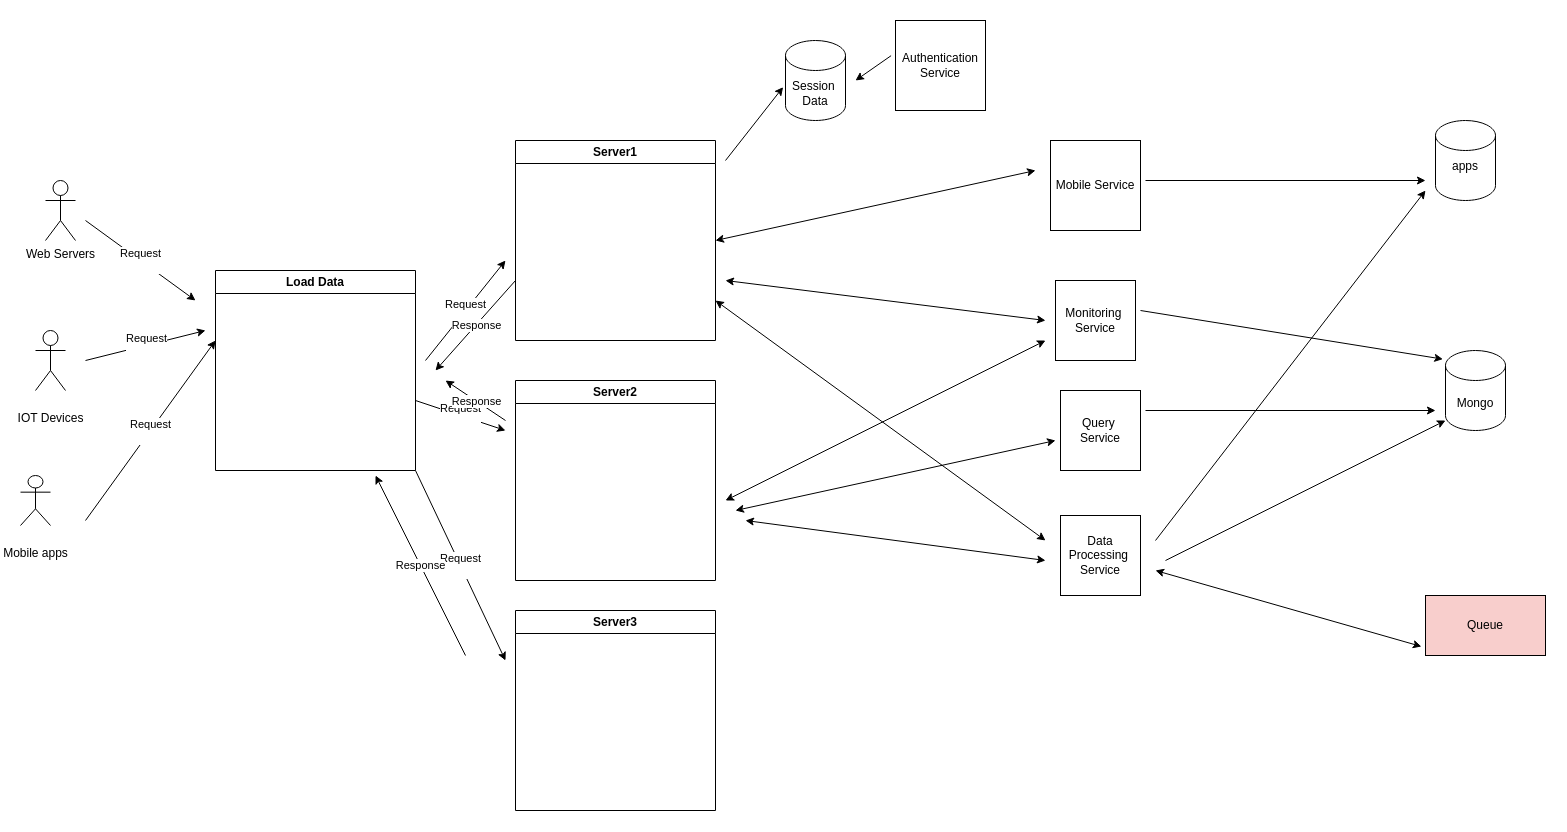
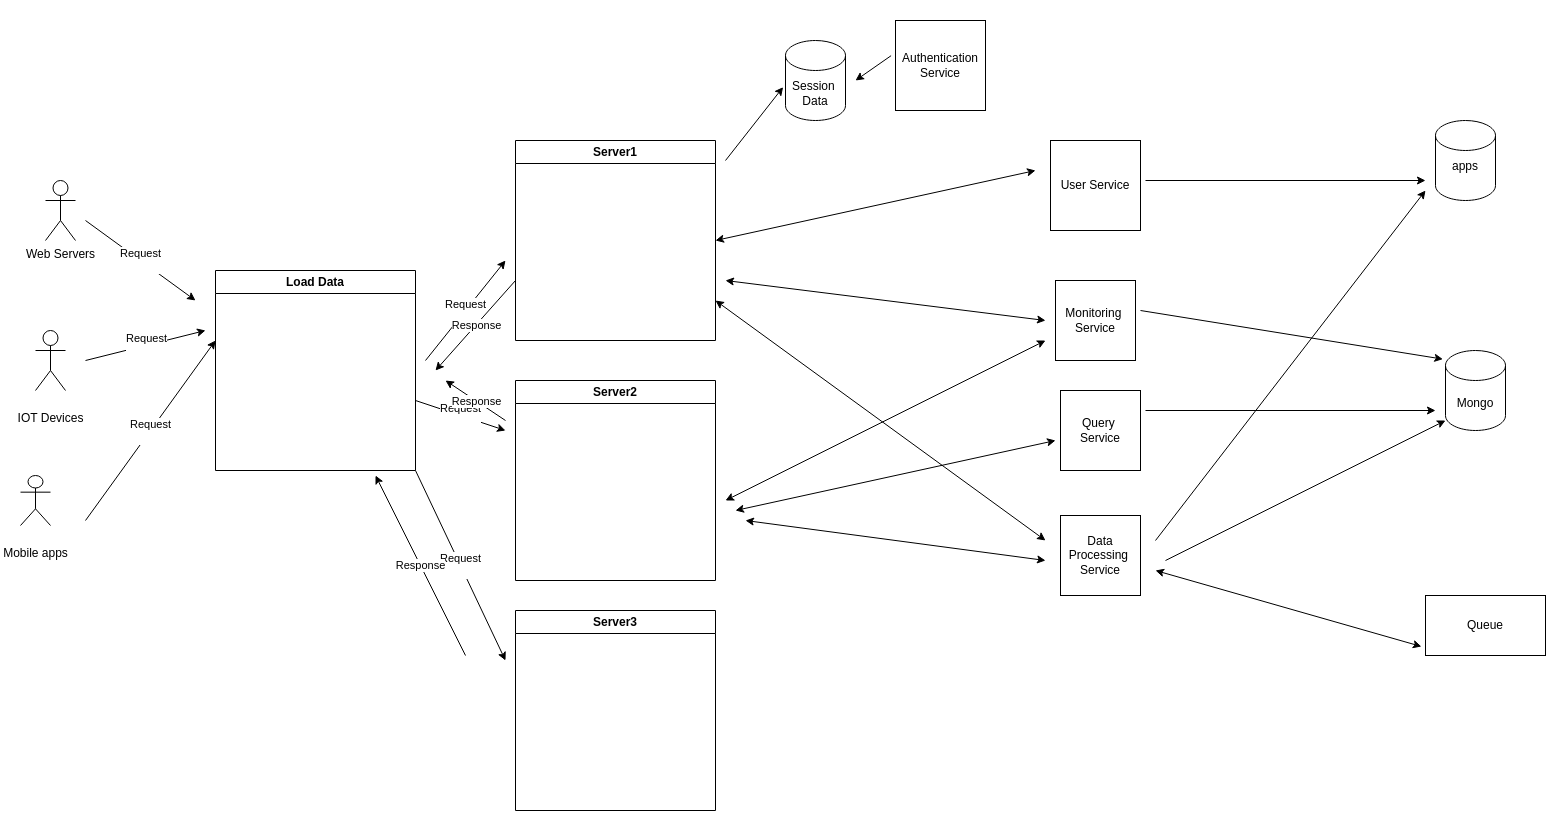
(1096, 186) -> (1096, 186)
(1486, 626) -> (1486, 626)
